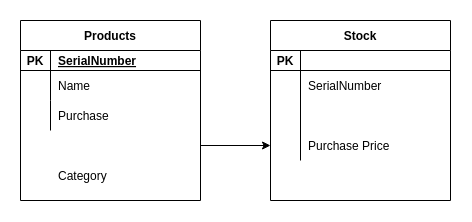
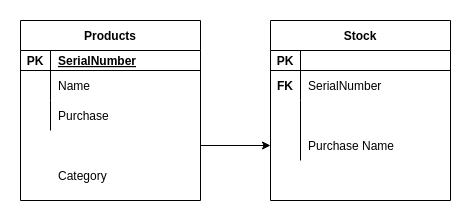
none -> (286, 86)
(352, 146) -> (350, 146)
